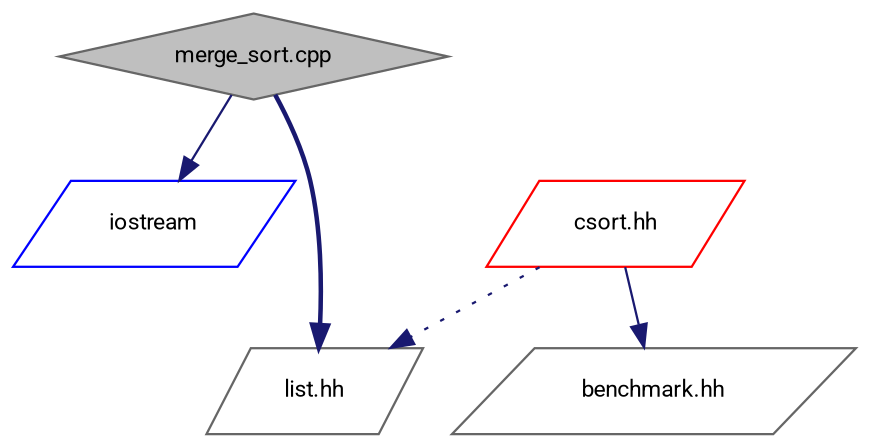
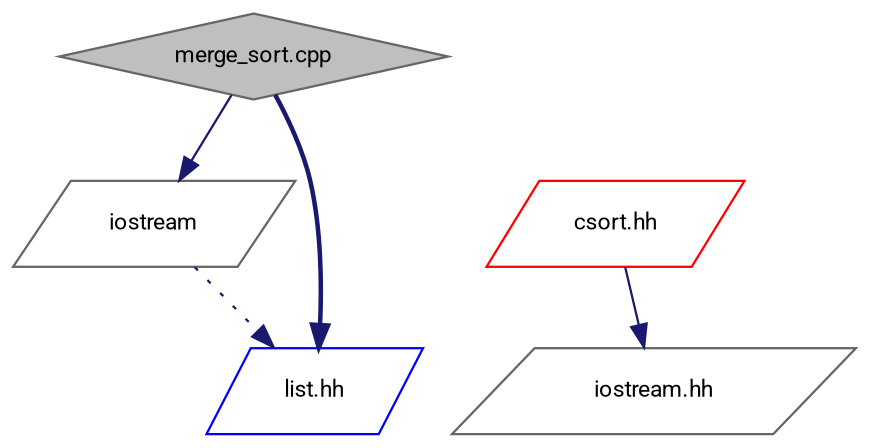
(154, 224) -> (154, 224)
(475, 302) -> (226, 299)
(315, 391) -> (315, 391)
(654, 391) -> (654, 391)
